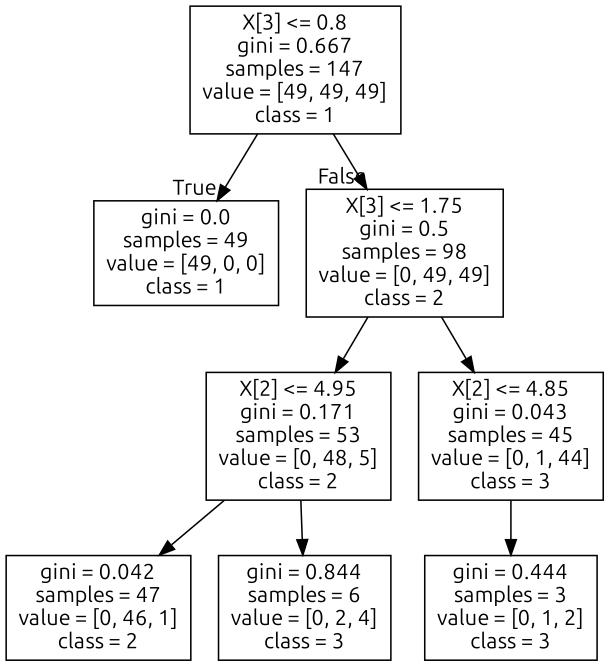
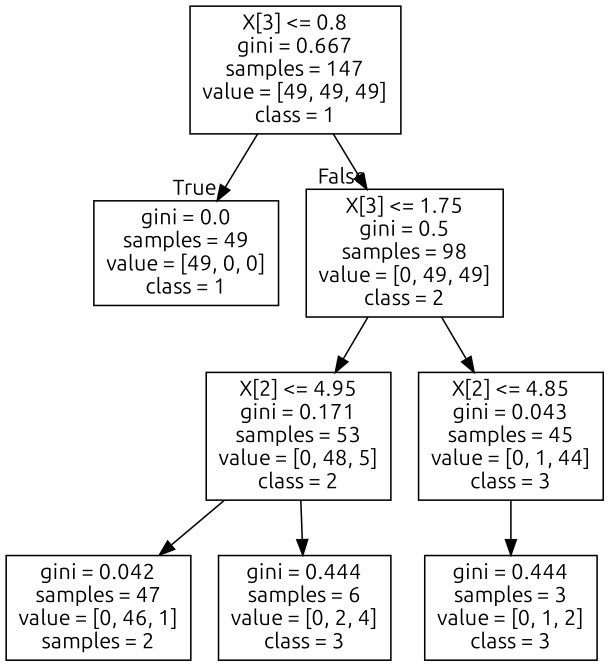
(98, 608) -> (98, 608)
(305, 608) -> (305, 608)
